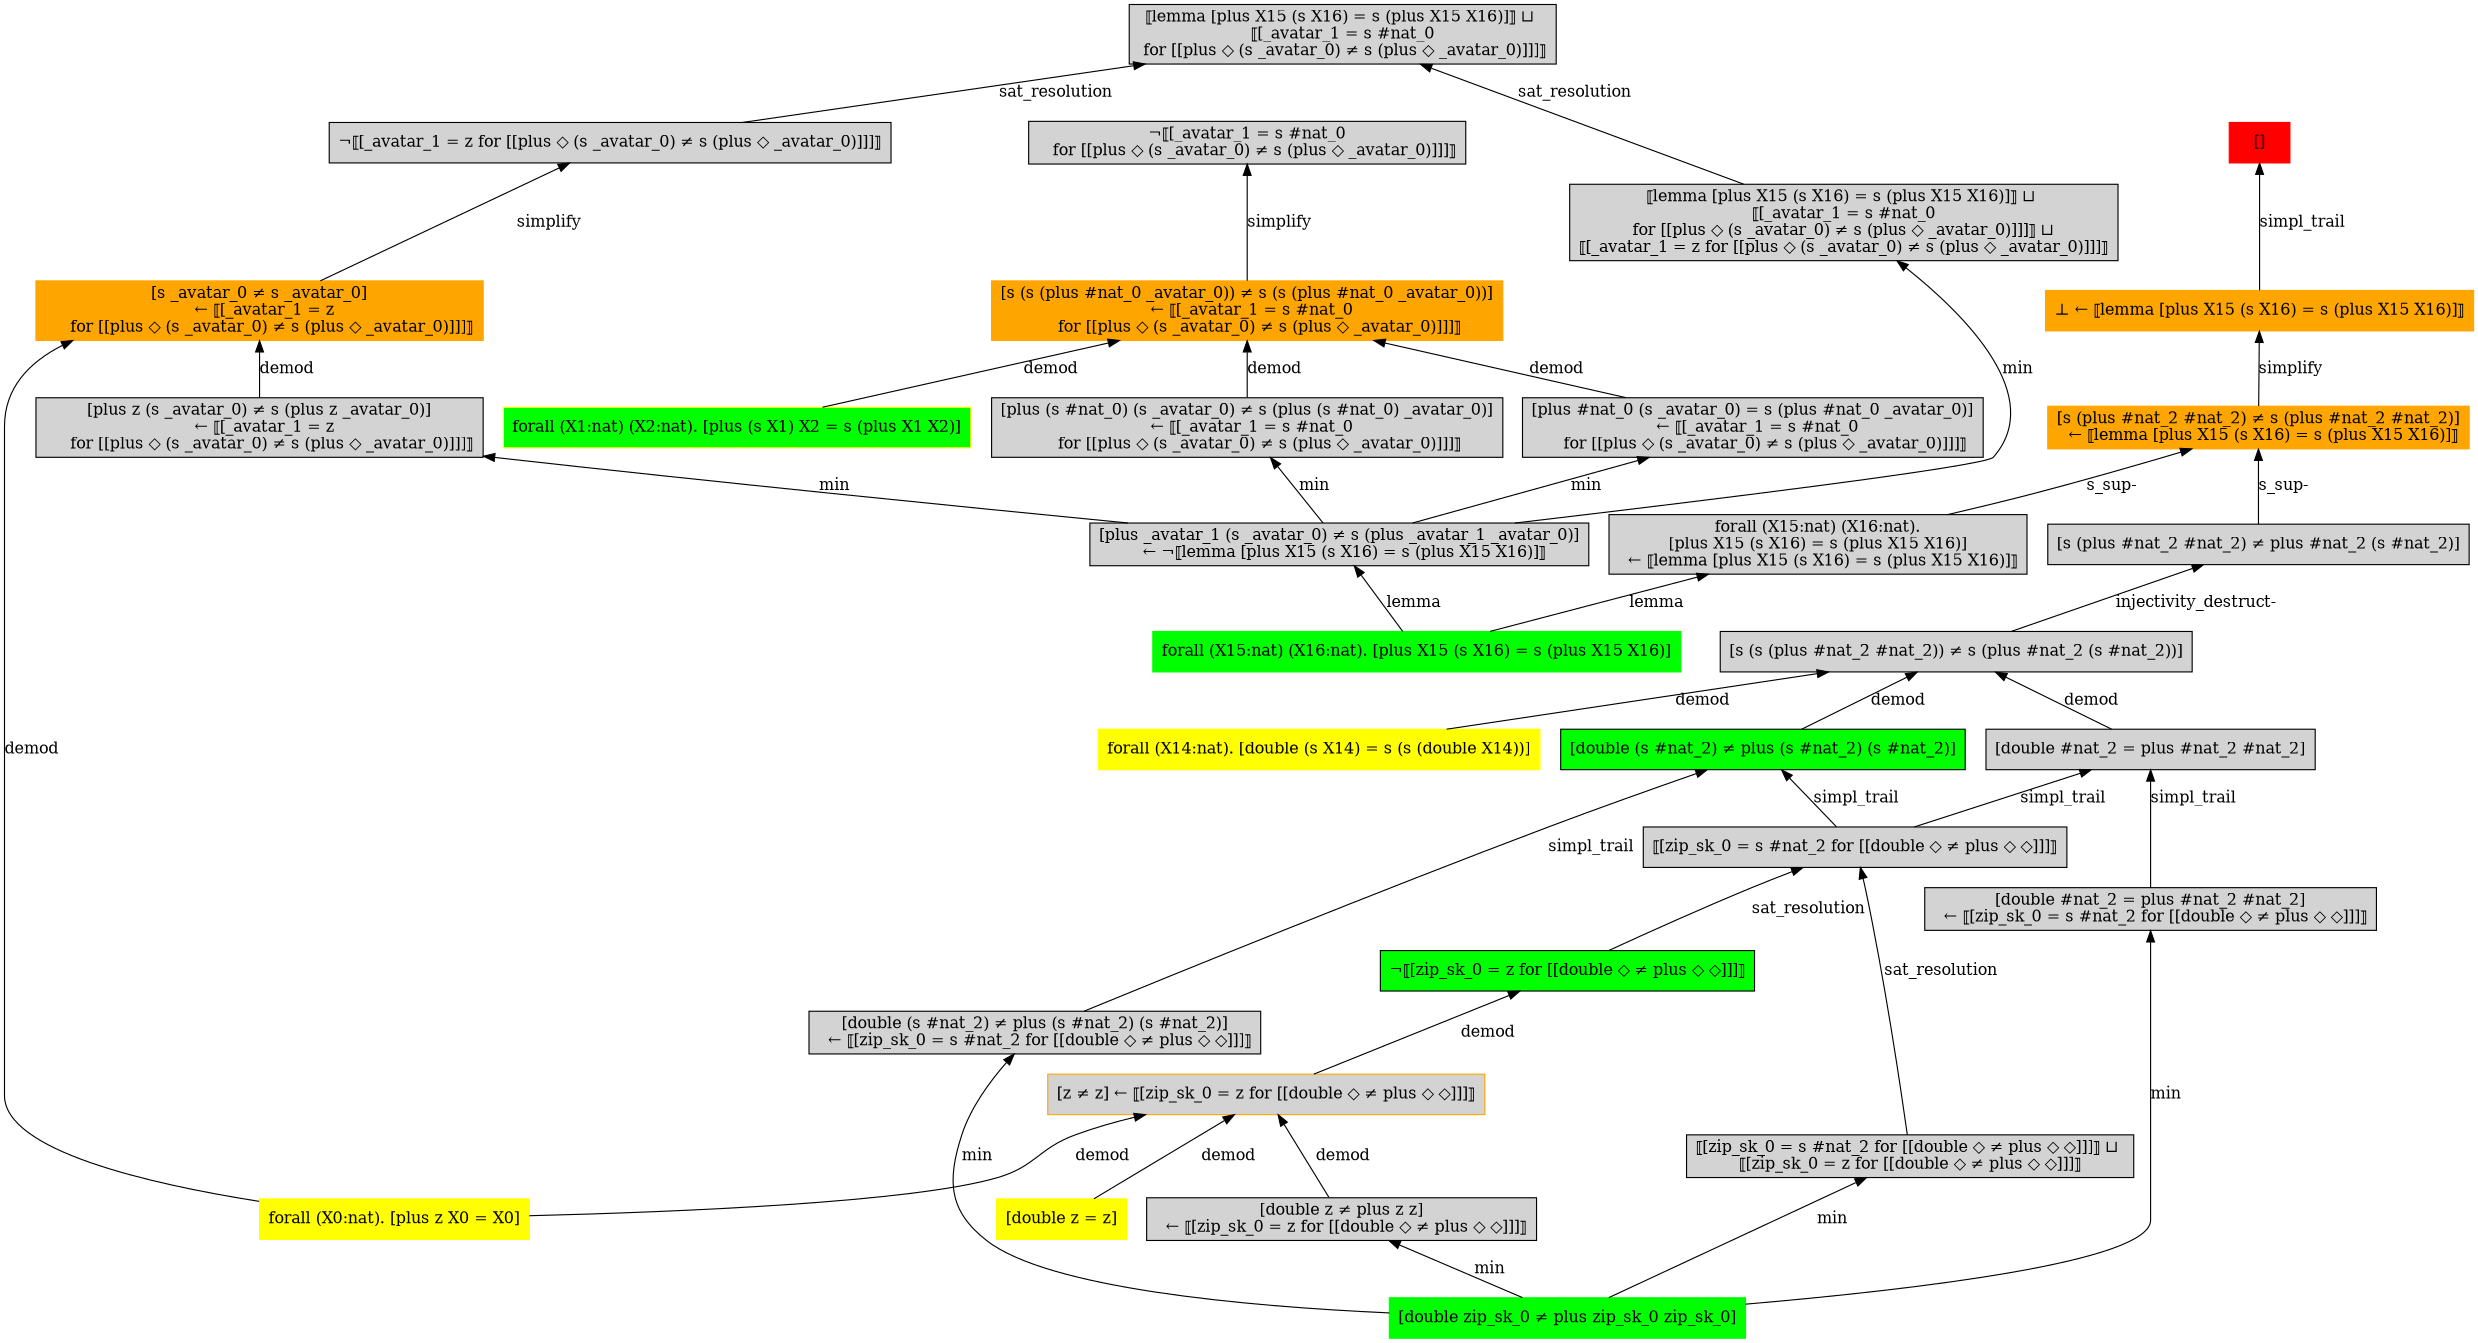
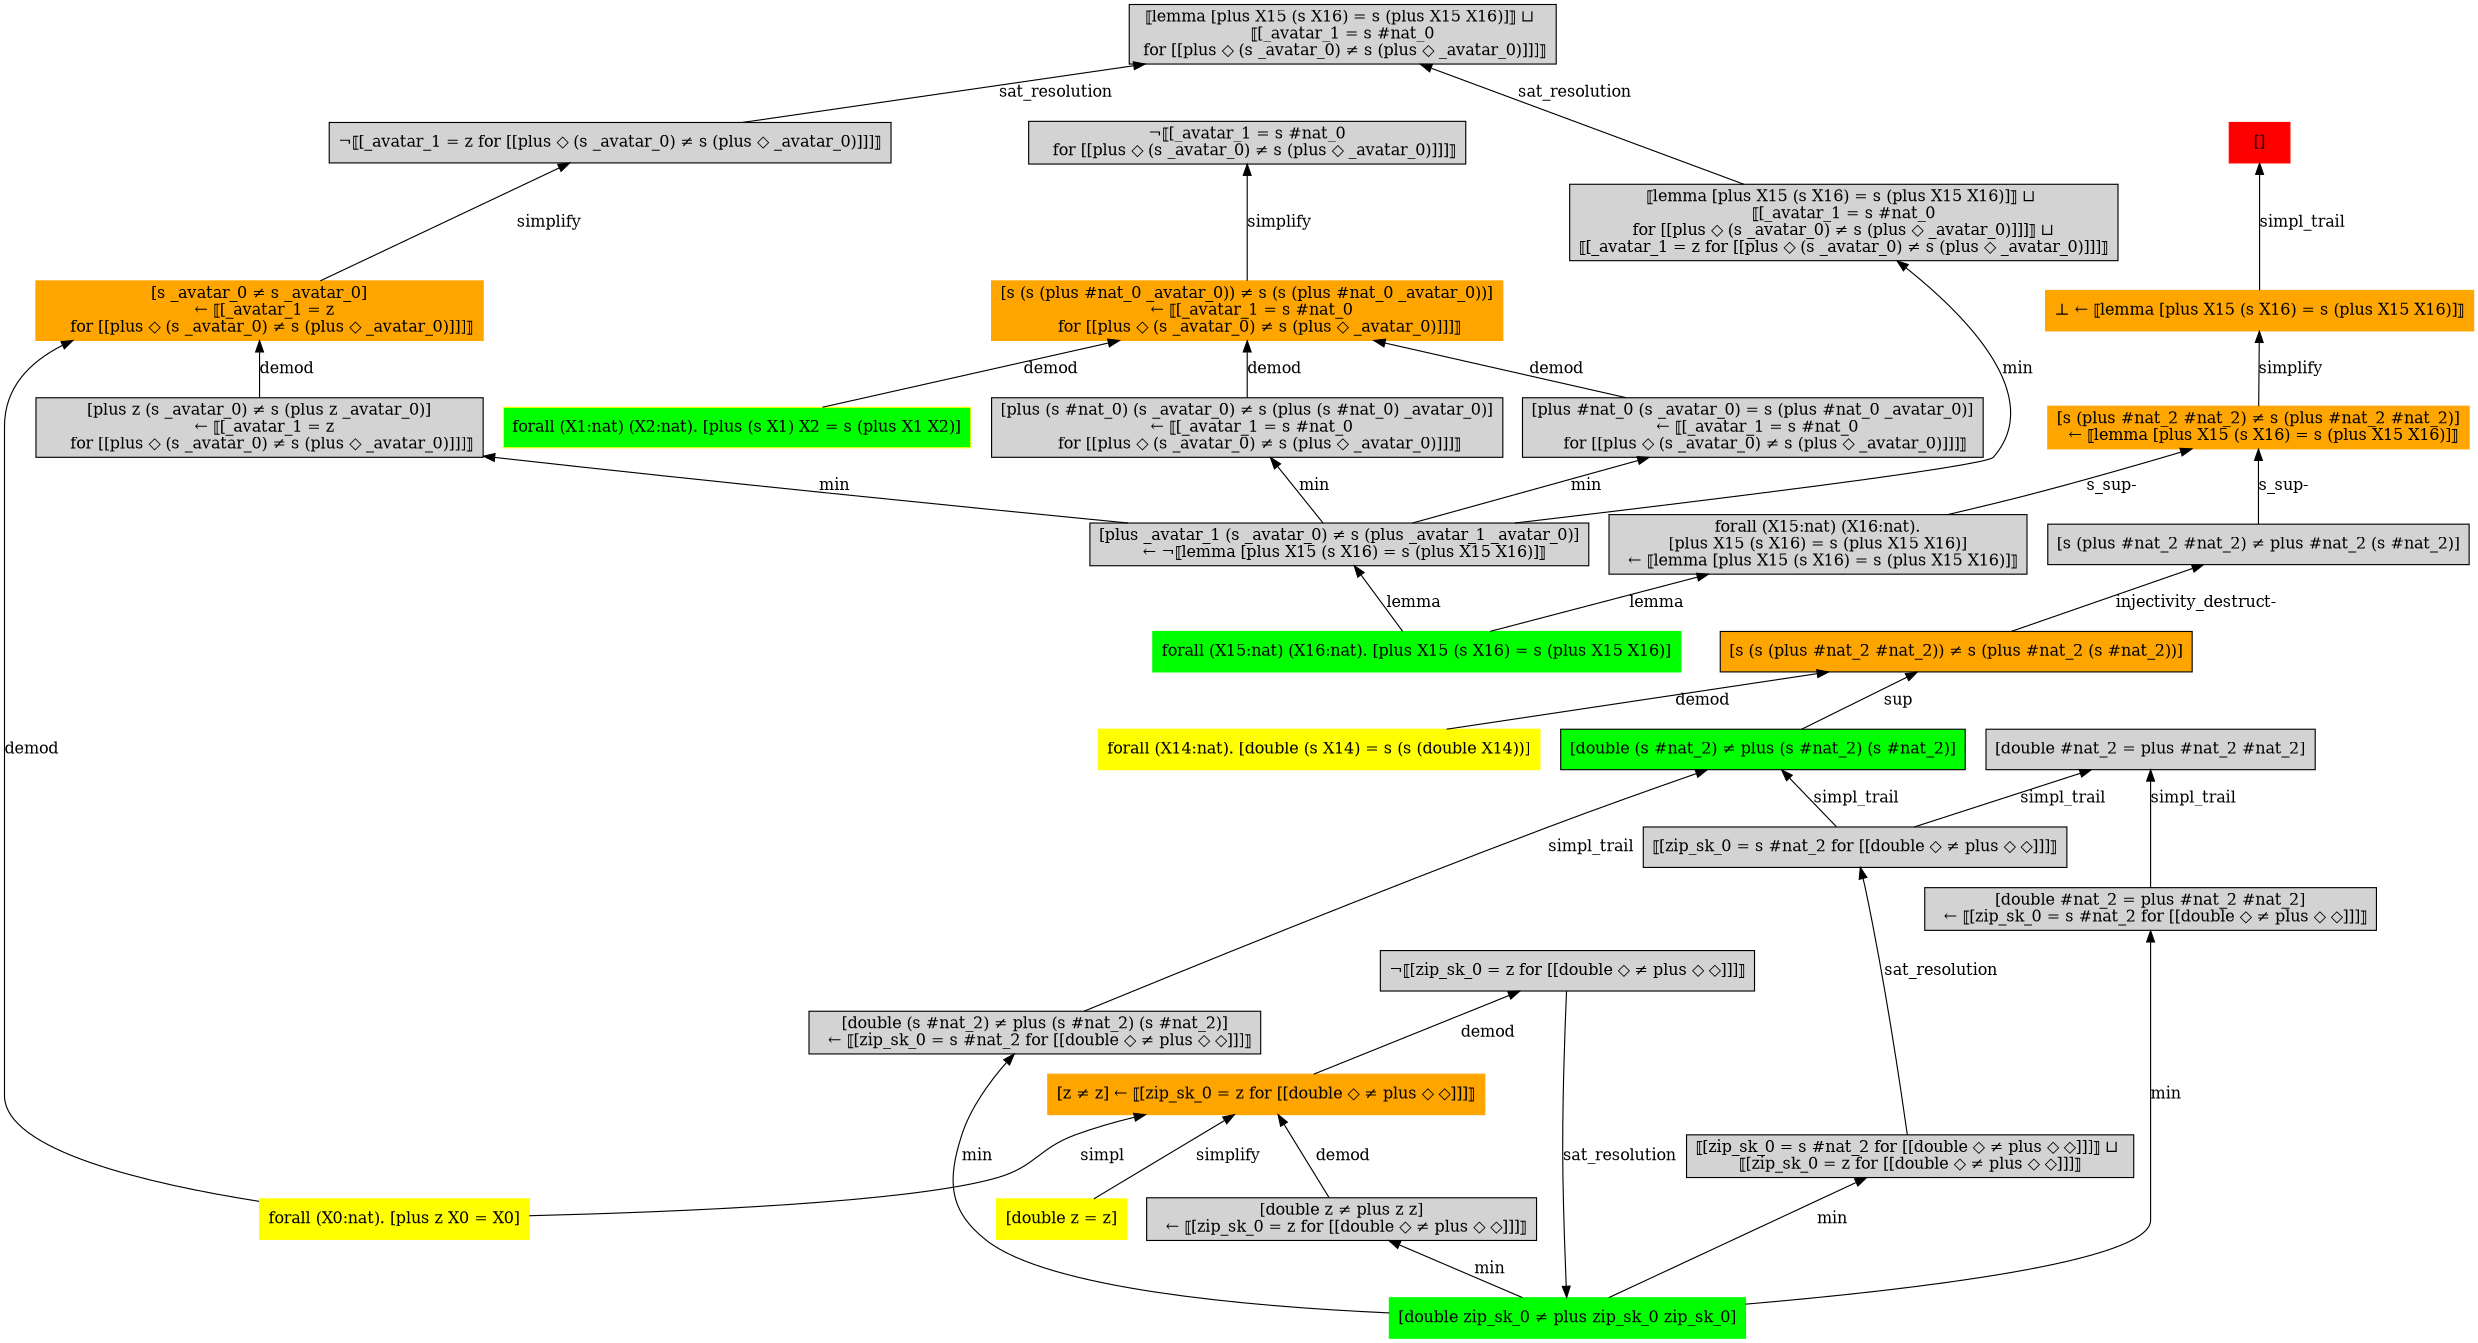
(1956, 652) -> (1956, 652)
(1898, 701) -> (1898, 701)
(2059, 703) -> none
(1700, 910) -> (1563, 1139)
(1567, 971) -> (1567, 971)
(1266, 1094) -> (1266, 1094)
(1103, 1156) -> (1103, 1156)
(1229, 1156) -> (1229, 1156)
